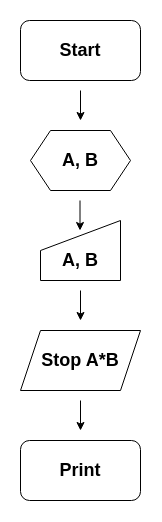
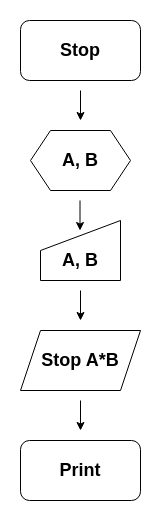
(81, 51) -> (81, 51)
